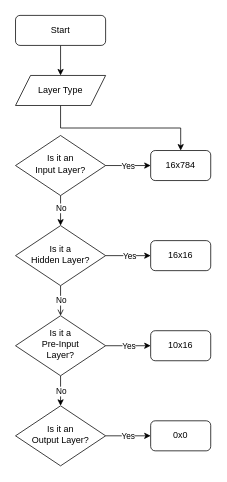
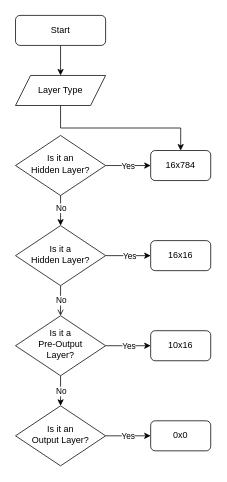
(60, 164) -> (60, 164)
(60, 344) -> (60, 344)
